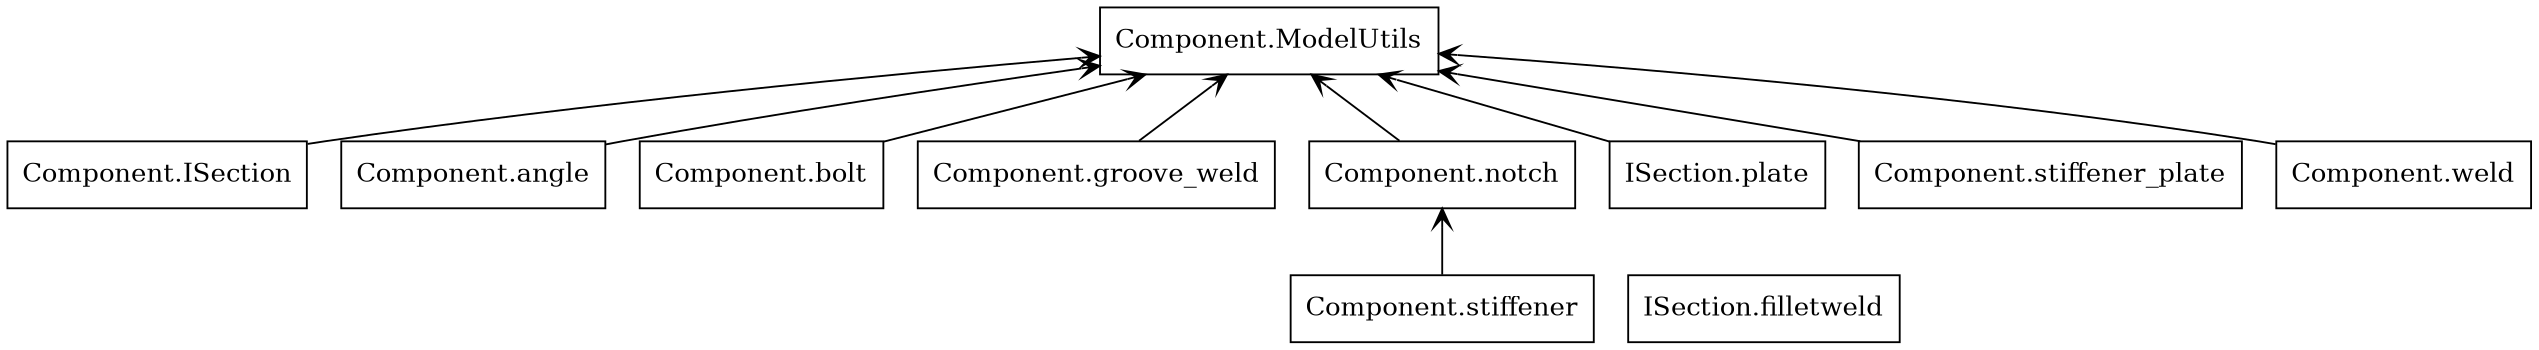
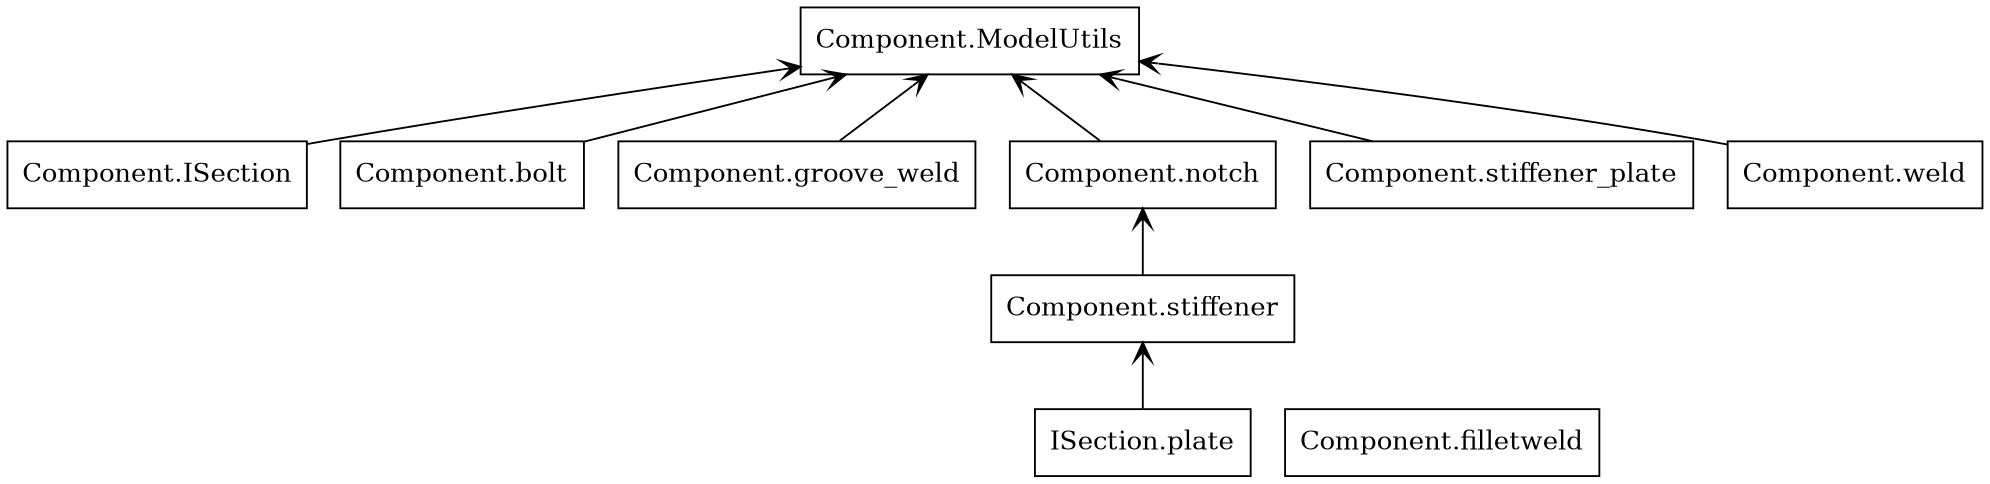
(1503, 111) -> (1143, 385)
(473, 175) -> none
(1764, 309) -> (1442, 443)
